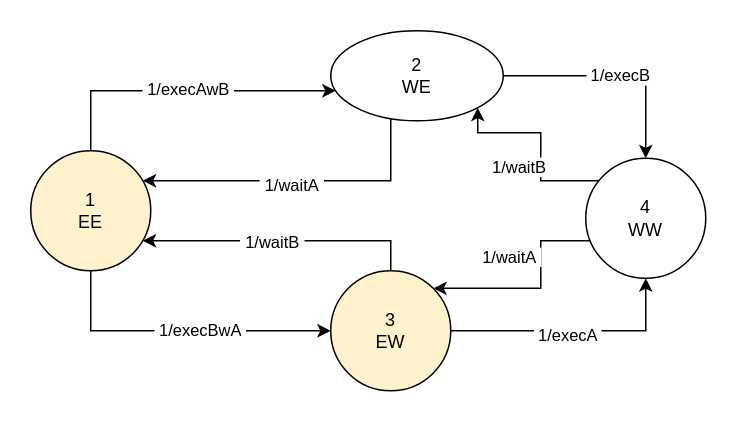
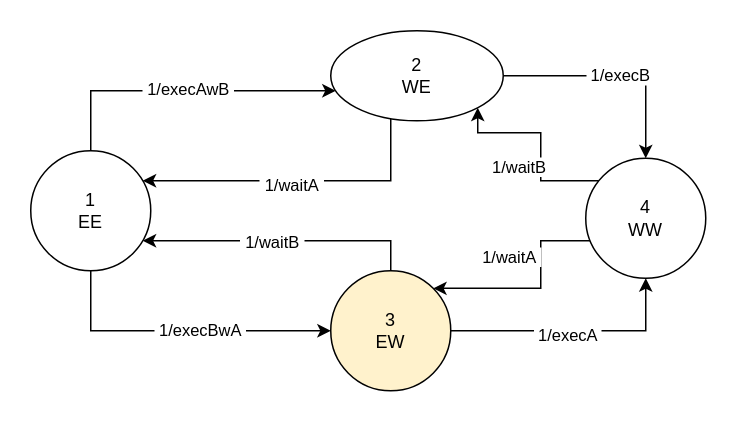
(91, 211) -> (91, 211)
